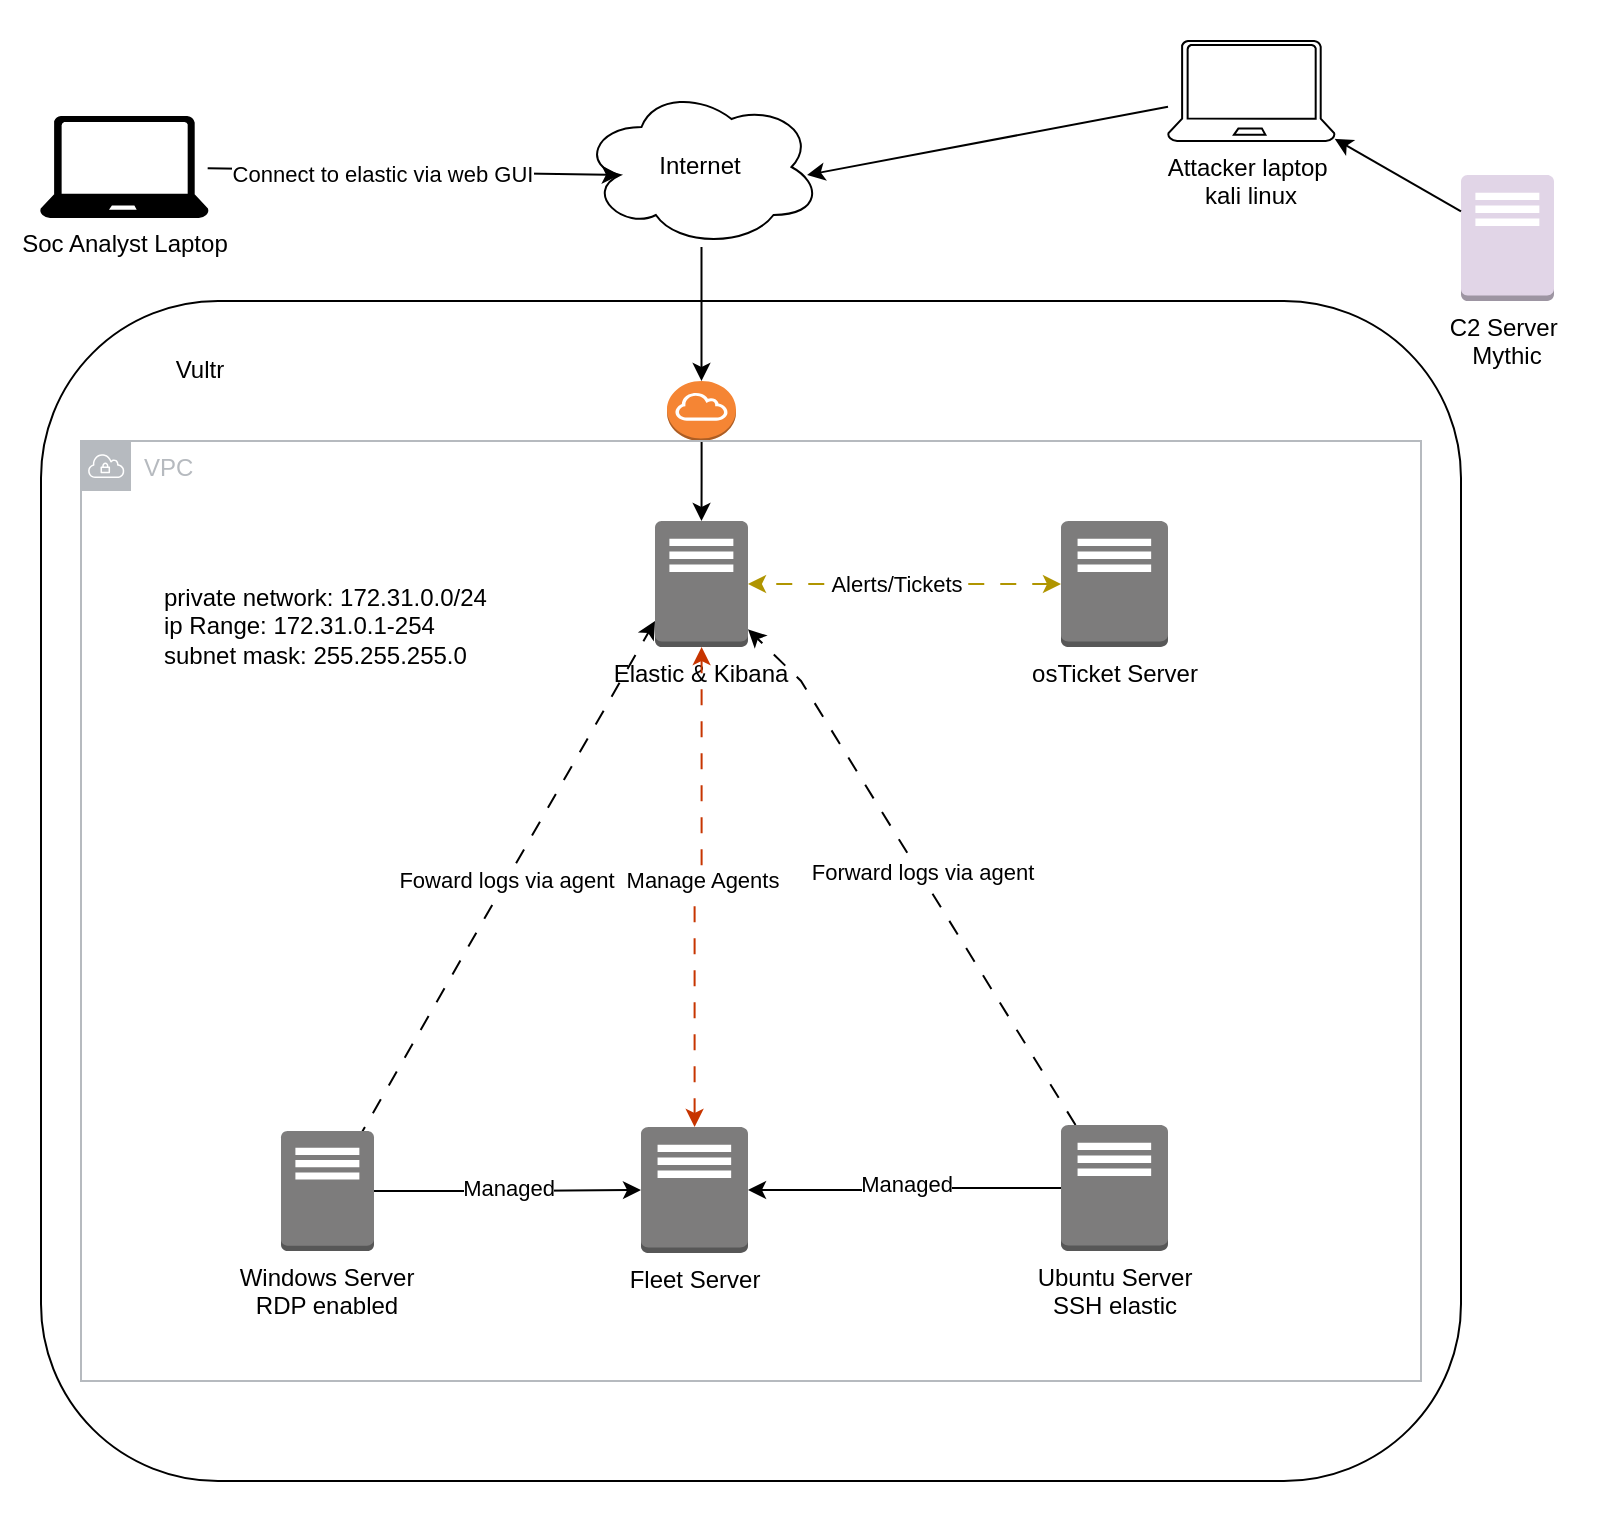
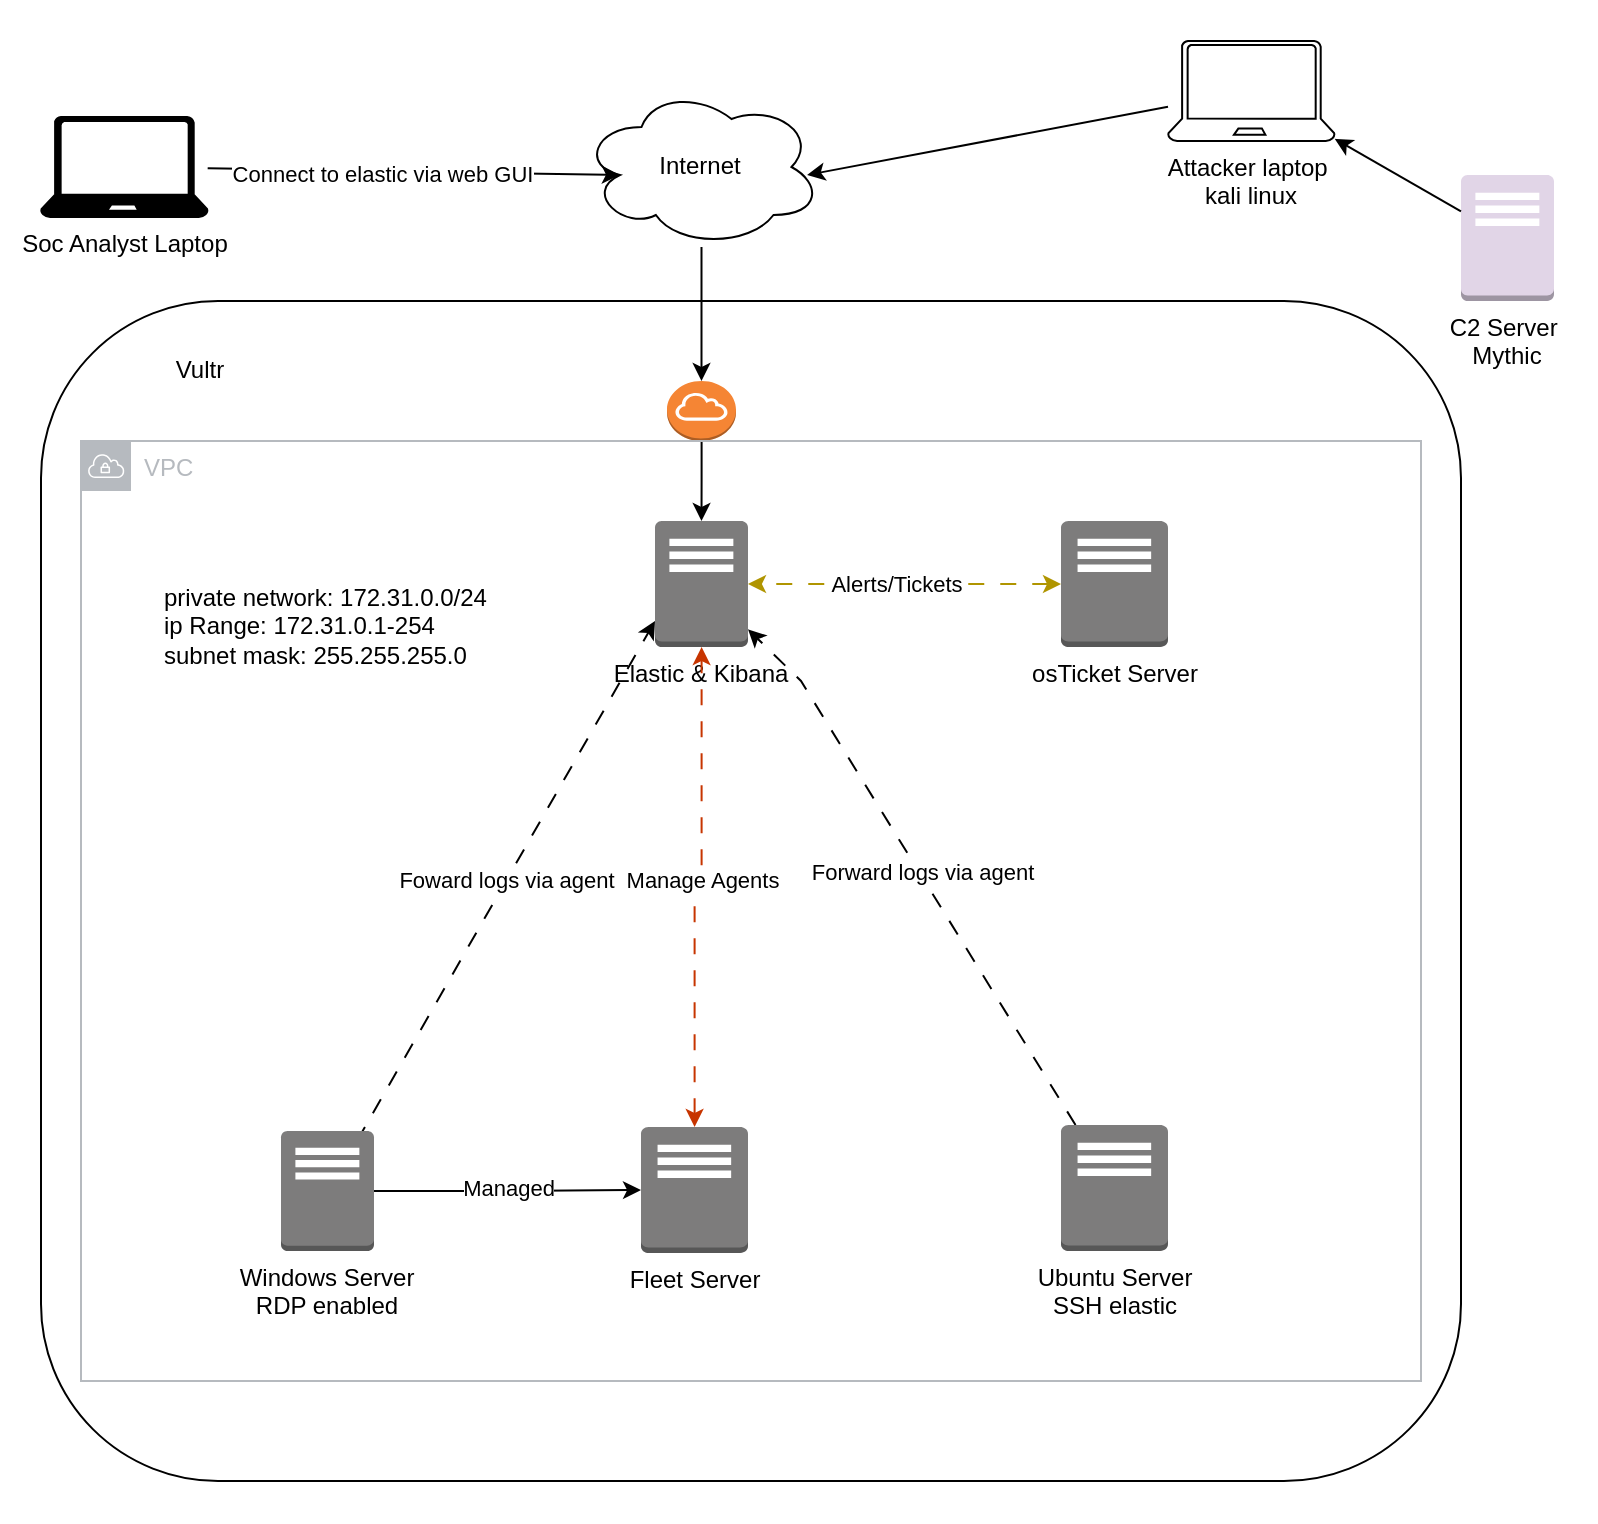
(911, 1188) -> none
